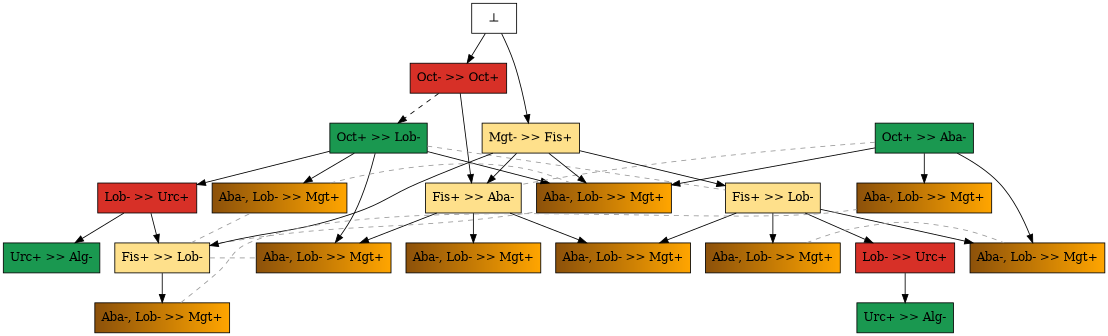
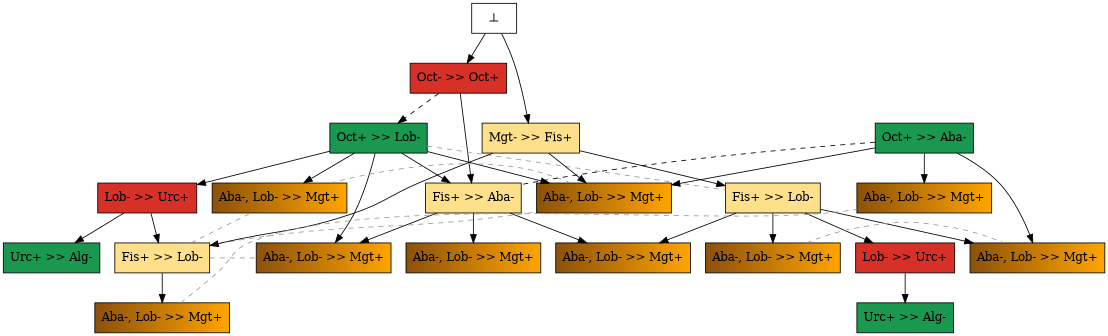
(698, 159) -> (698, 159)
(505, 165) -> (415, 161)
